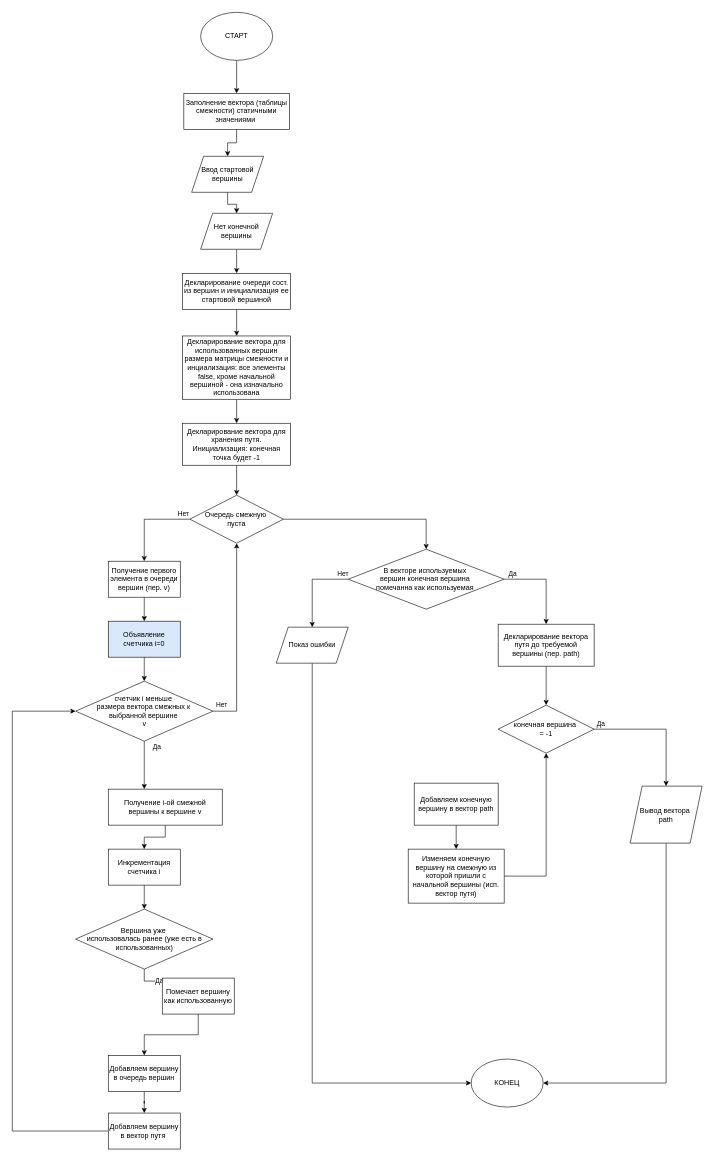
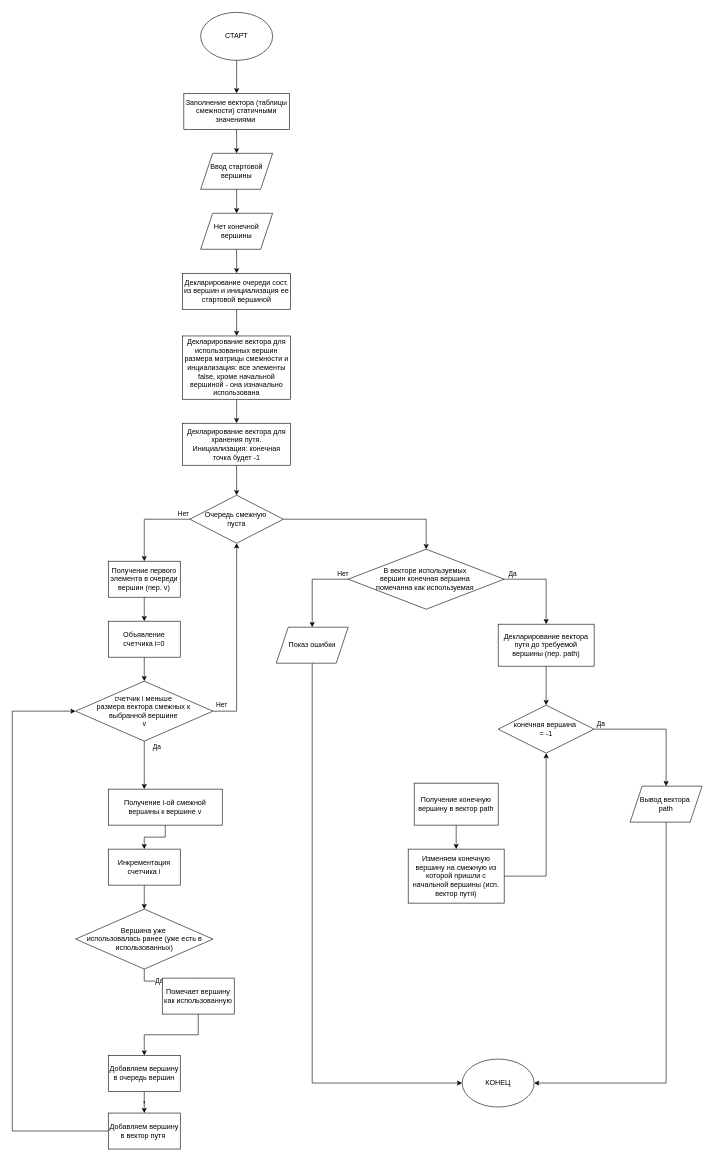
(228, 174) -> (237, 171)
(144, 639) -> (144, 639)
(456, 804) -> (456, 804)
(666, 815) -> (666, 804)
(507, 1083) -> (498, 1083)
